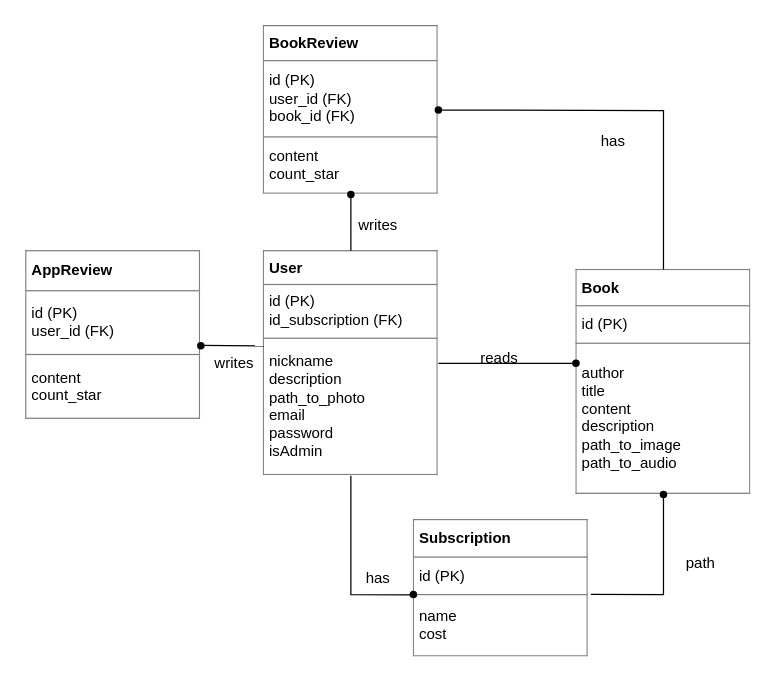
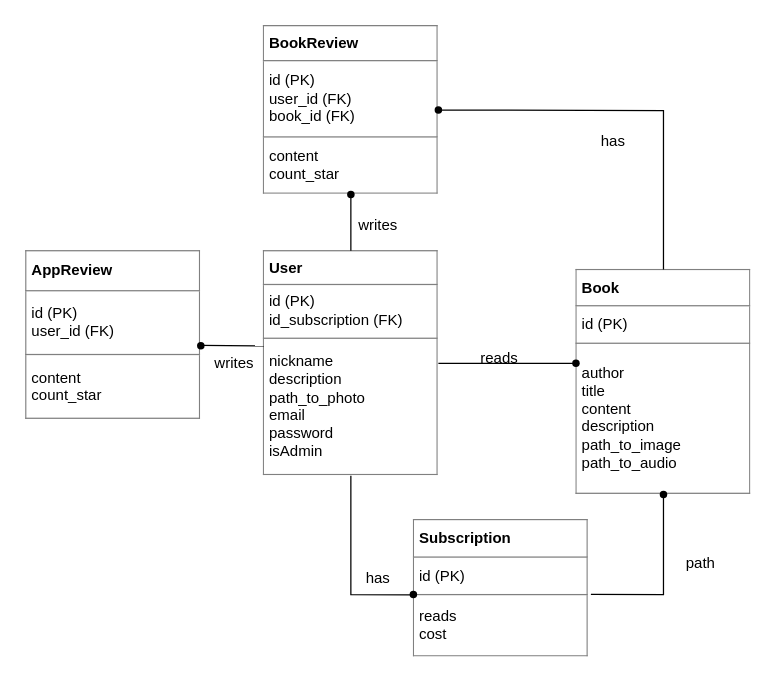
(460, 555) -> (460, 555)
